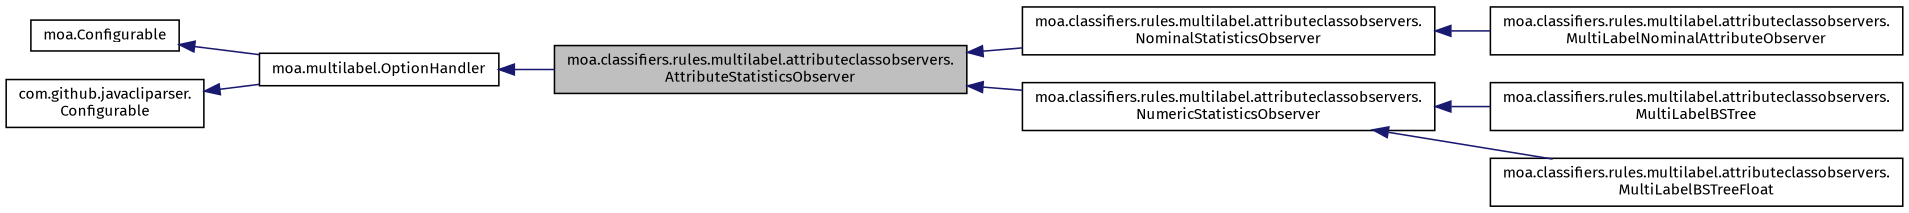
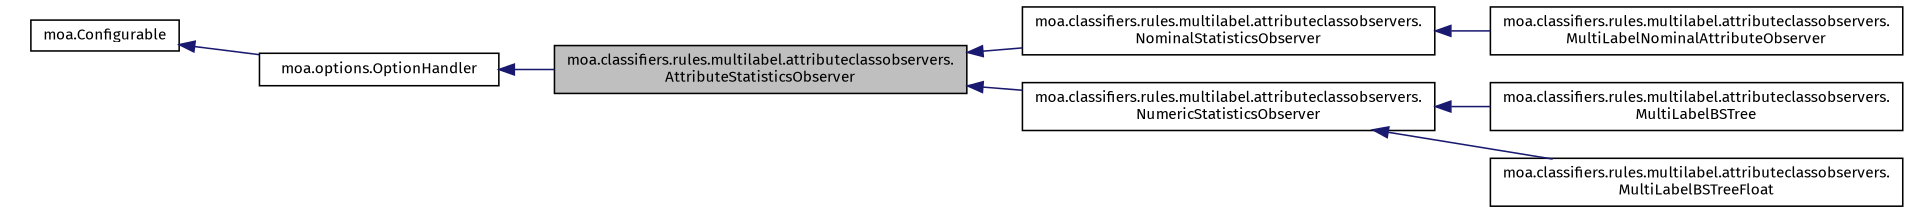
(379, 70) -> (379, 70)
(105, 103) -> none
